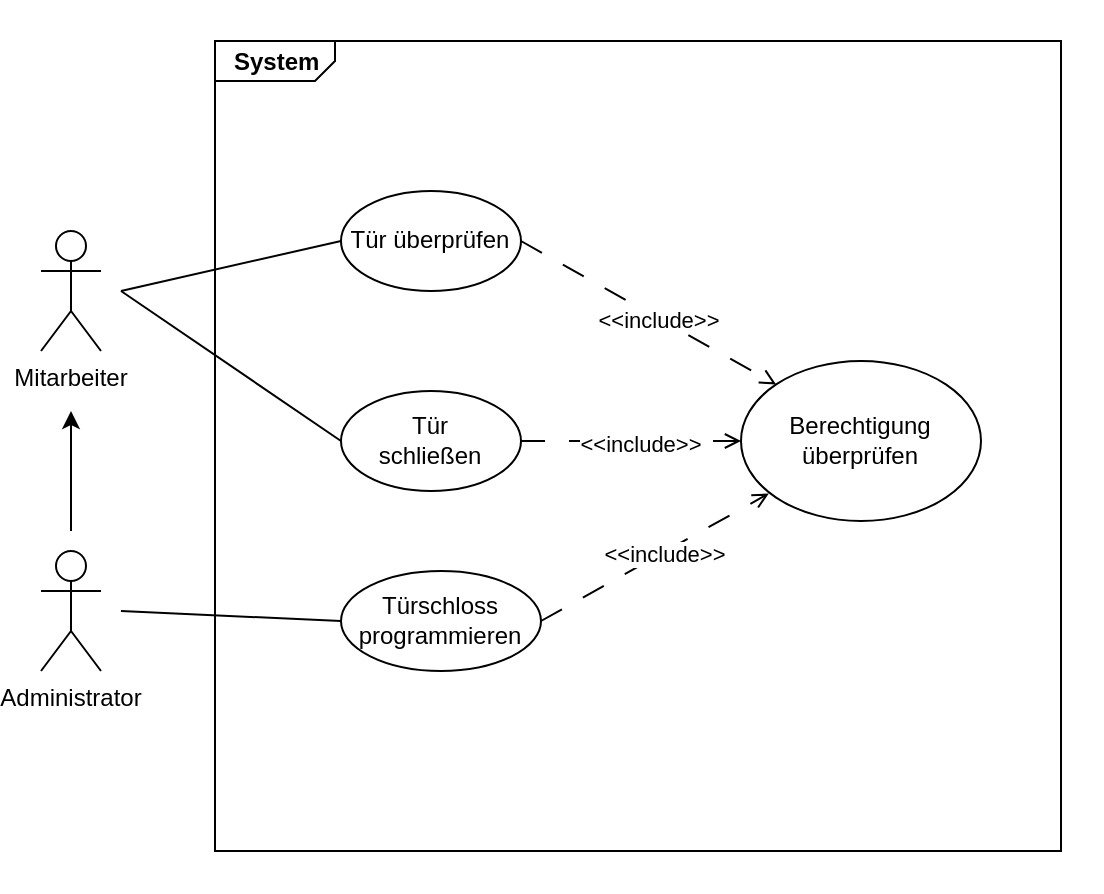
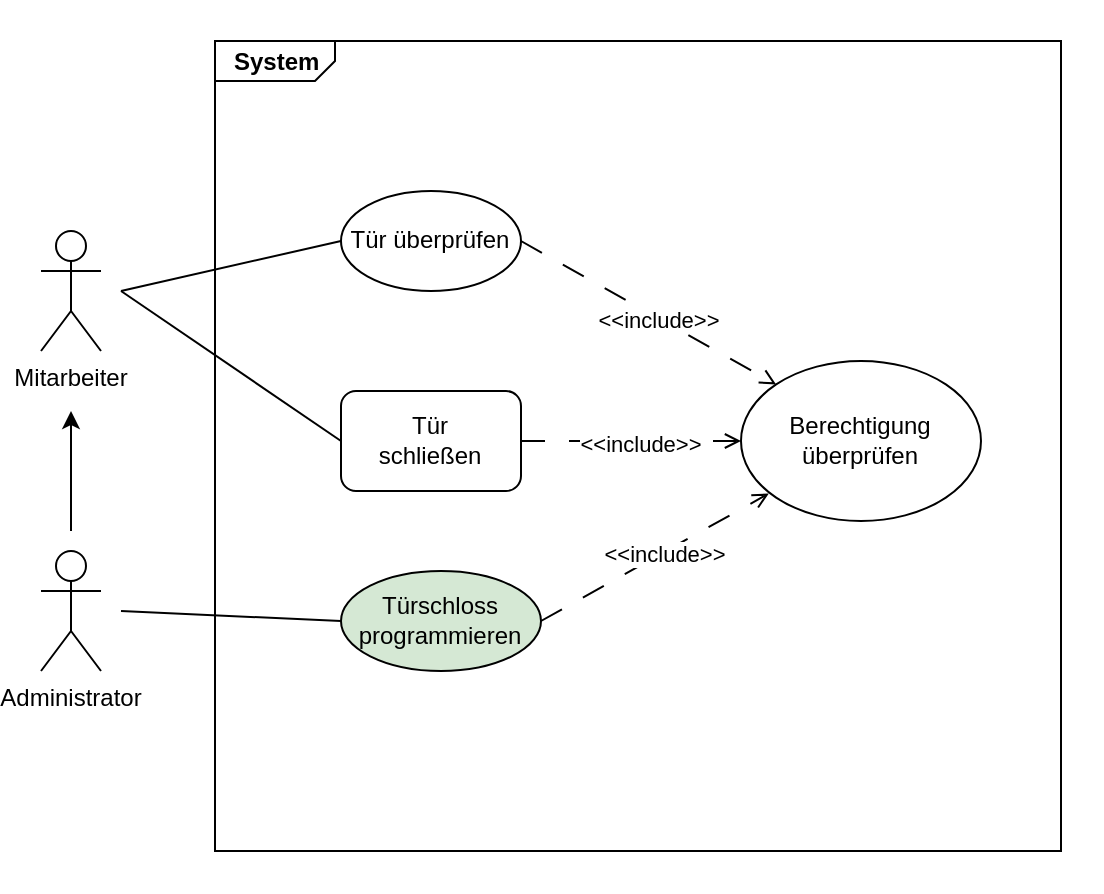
(431, 441) -> (431, 441)
(441, 621) -> (441, 621)
